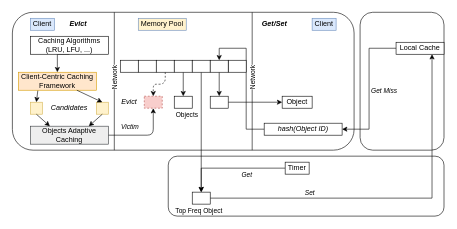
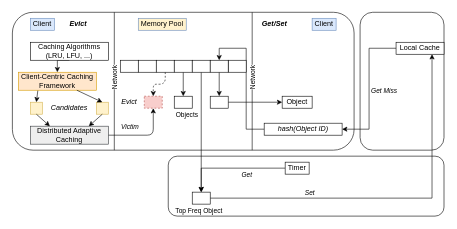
(69, 45) -> (69, 51)
(69, 135) -> (69, 135)
